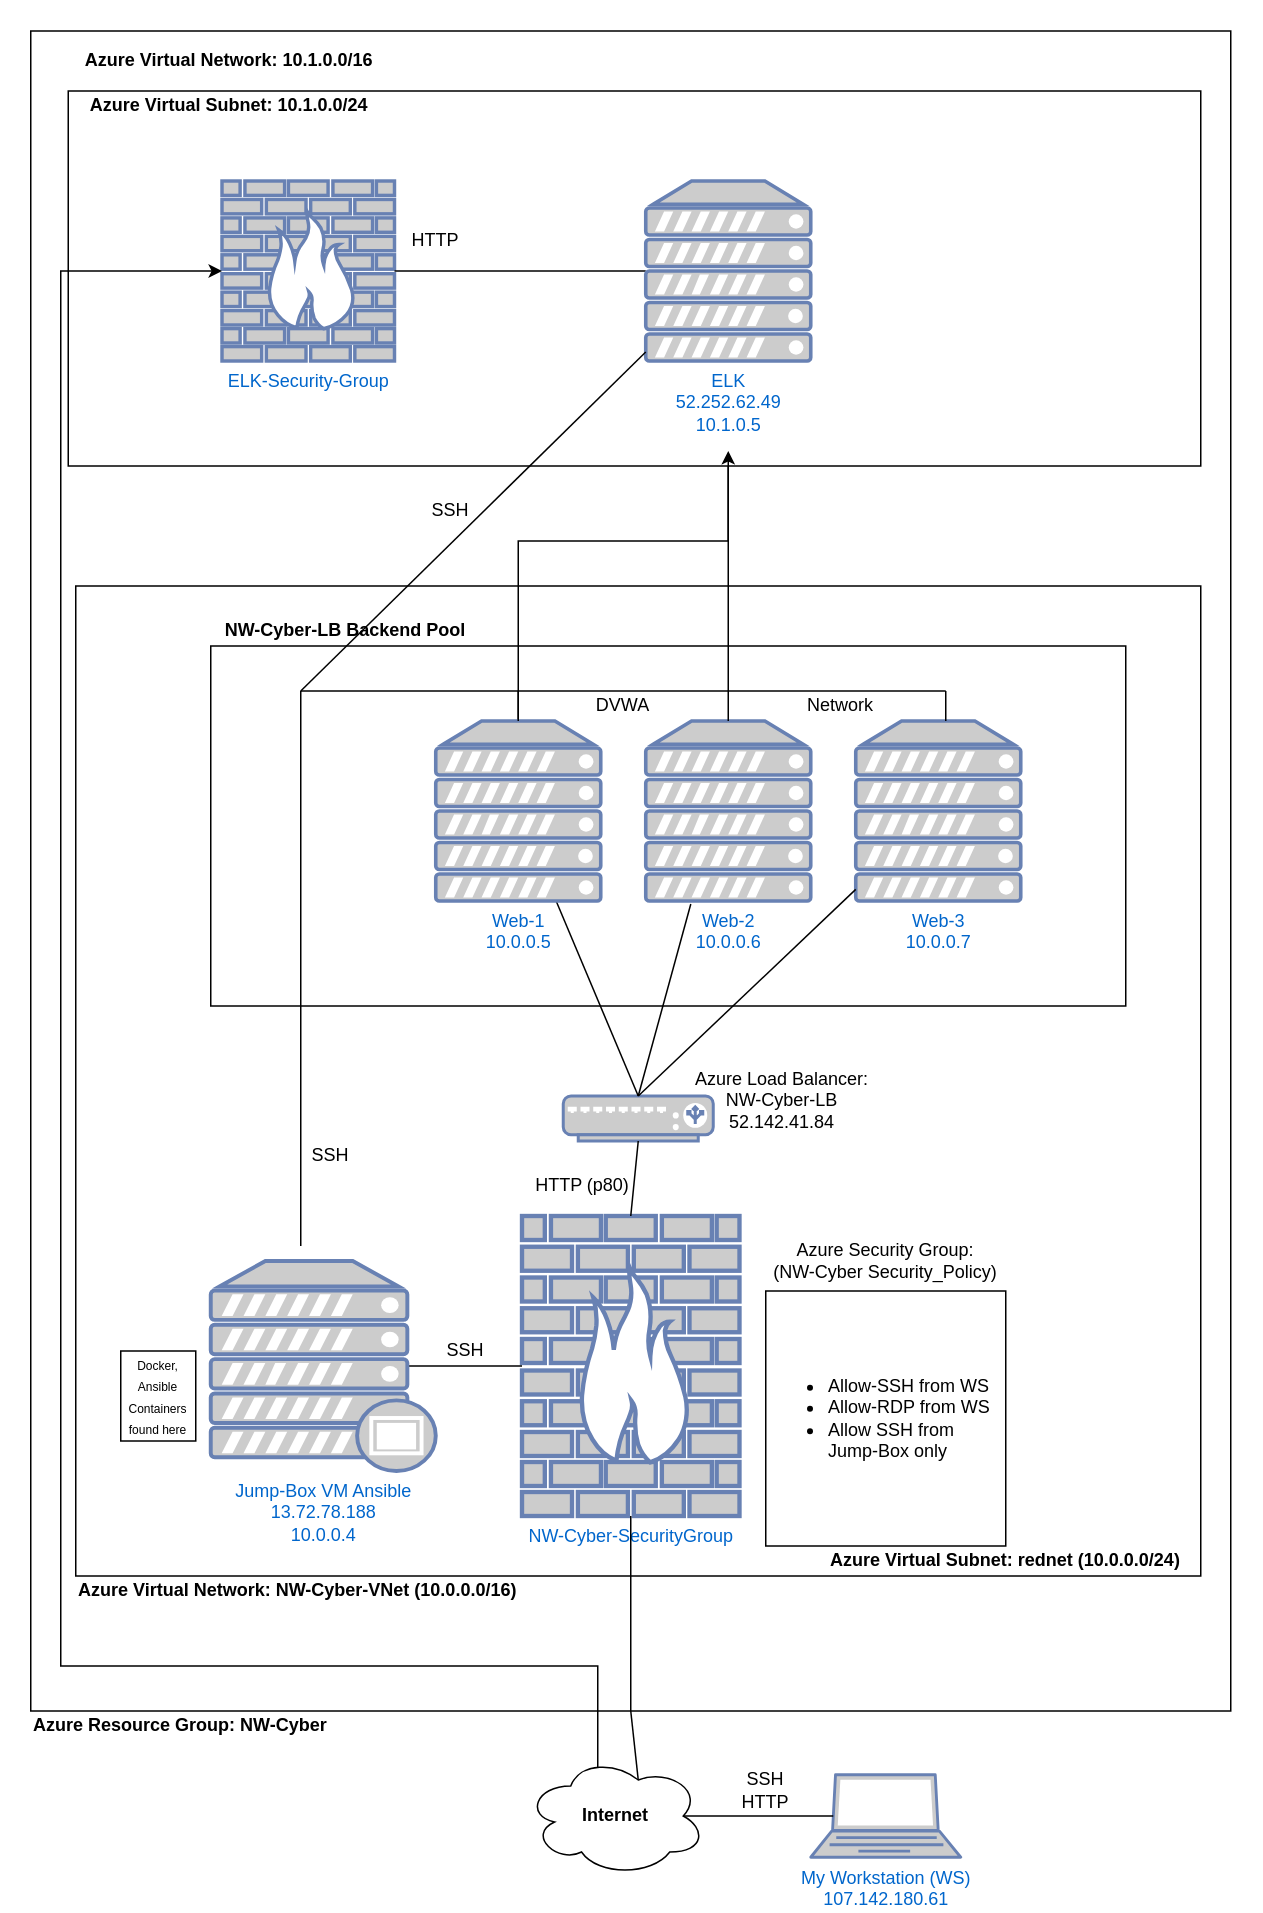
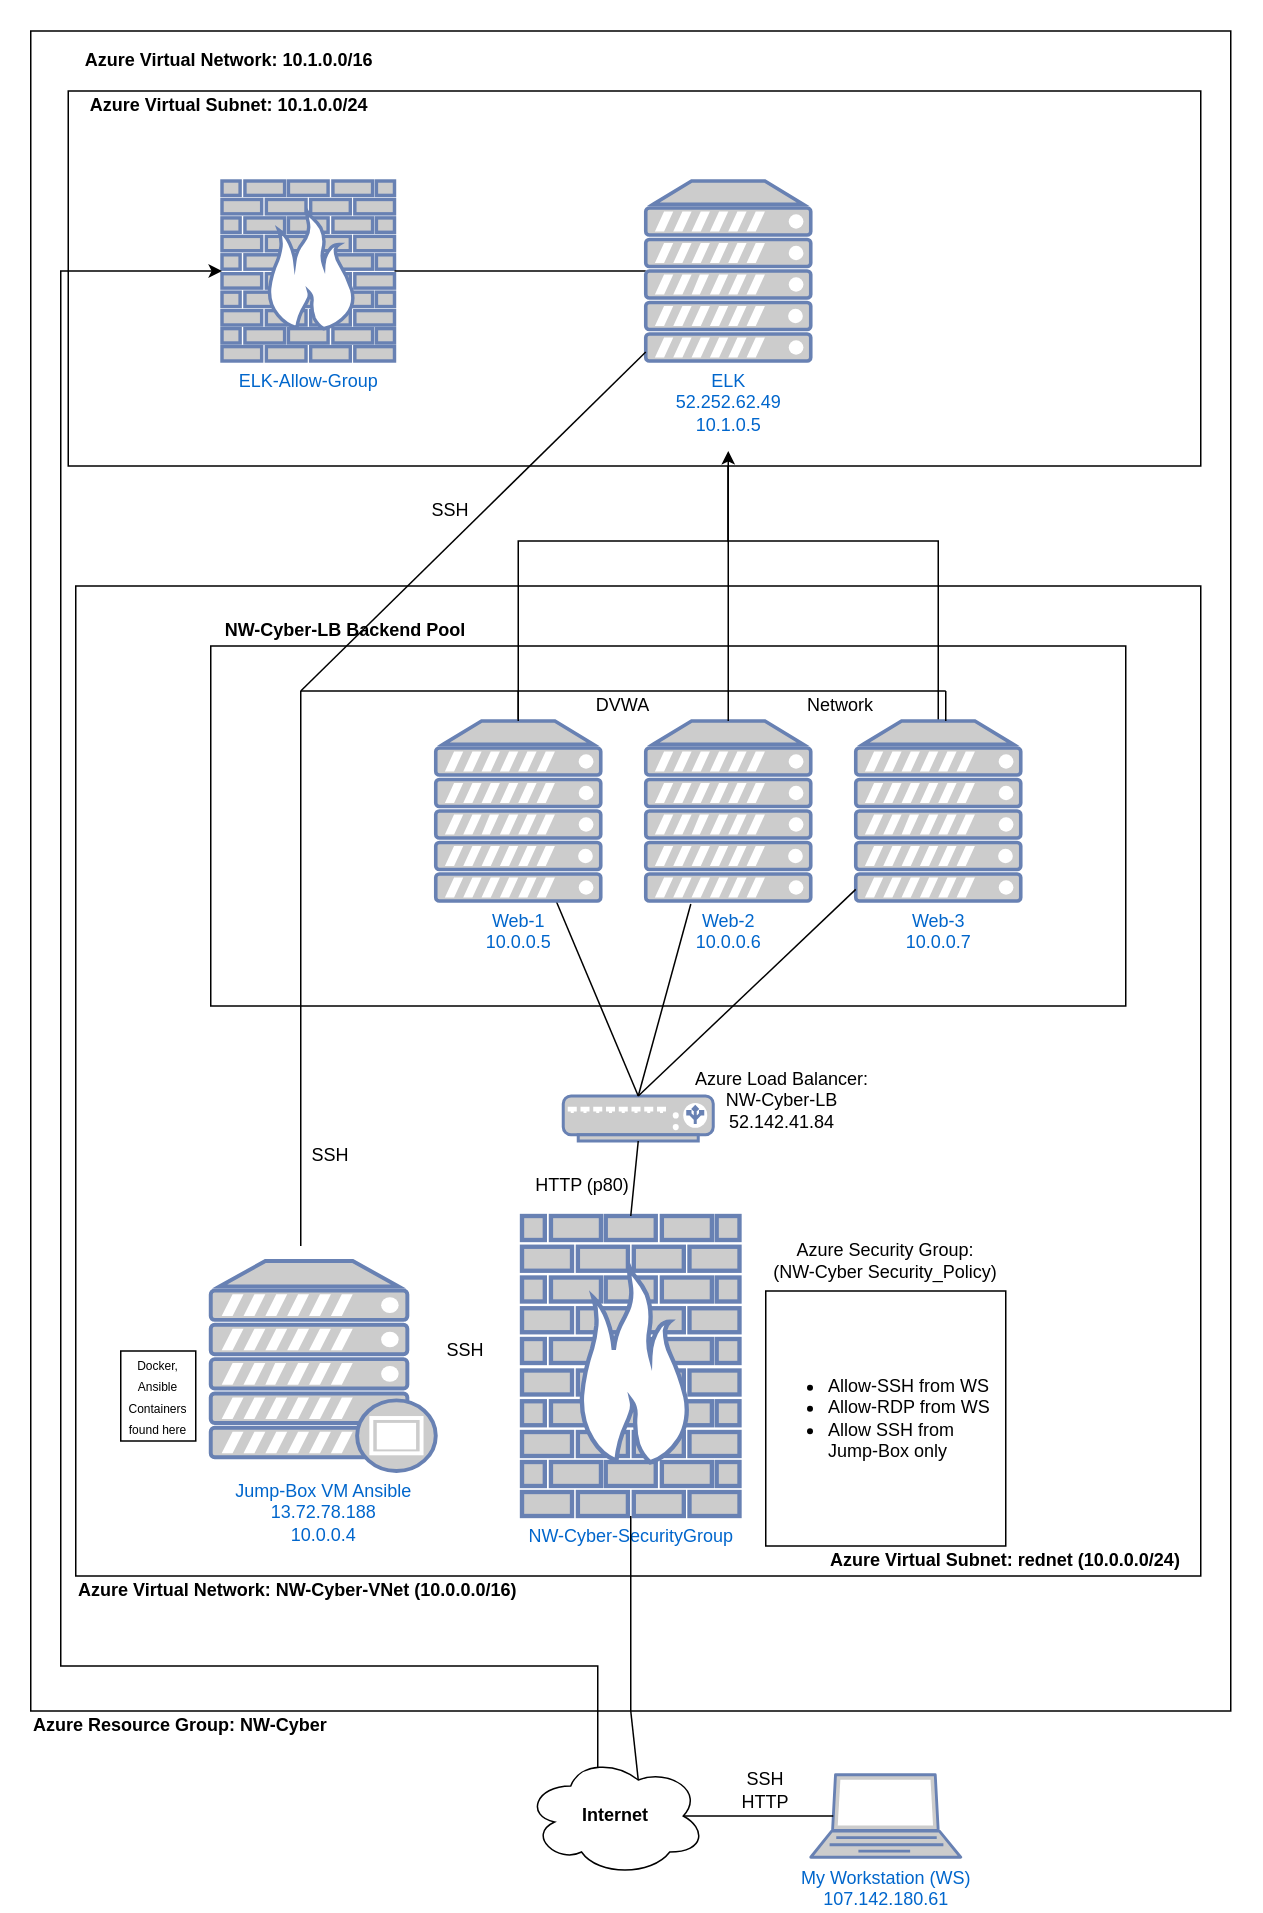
(436, 241) -> none
(309, 382) -> (309, 382)
none -> (924, 541)
(465, 1366) -> none
